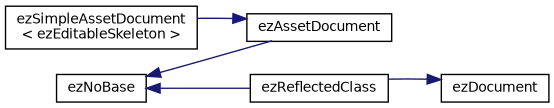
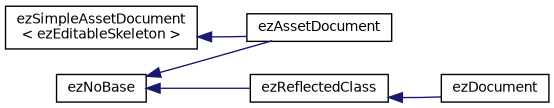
(215, 18) -> (229, 37)
(408, 79) -> (422, 97)
